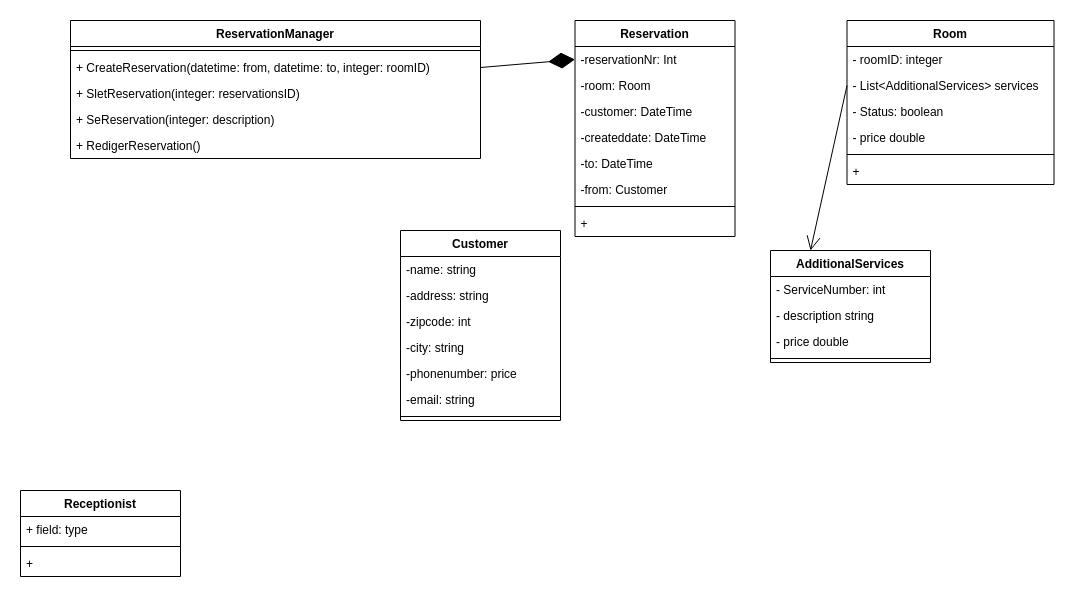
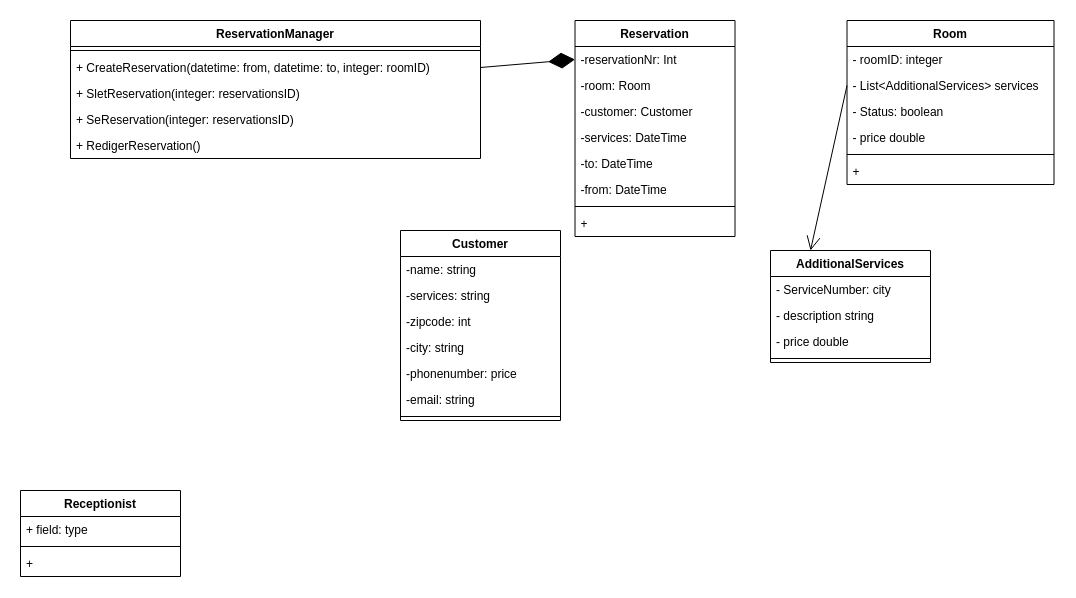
(640, 112) -> (641, 112)
(189, 120) -> (201, 120)
(650, 138) -> (638, 138)
(628, 190) -> (626, 190)
(835, 290) -> (839, 290)
(455, 296) -> (457, 296)
